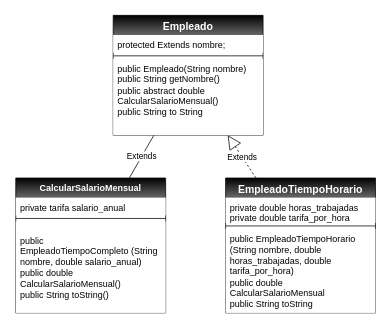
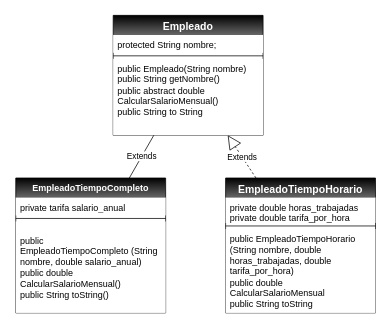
(177, 46) -> (173, 46)
(90, 189) -> (90, 189)
